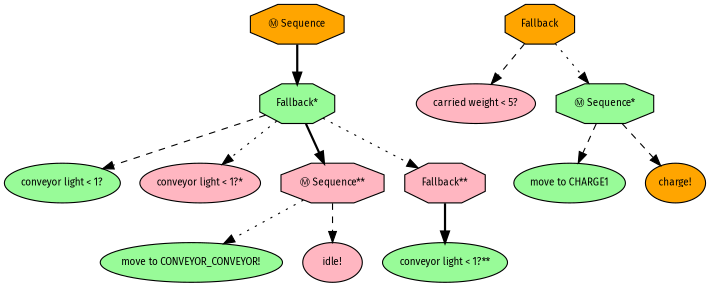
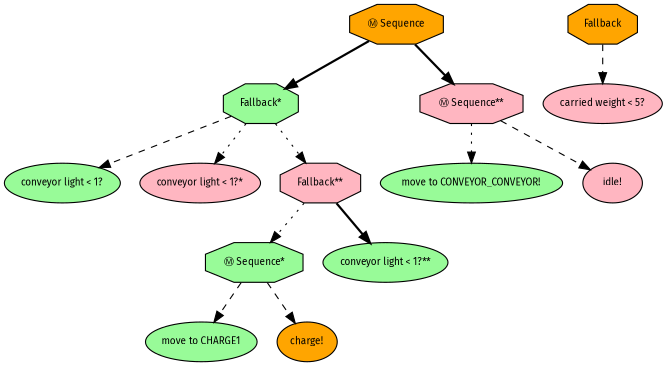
(568, 59) -> (291, 219)
(313, 138) -> (430, 60)
